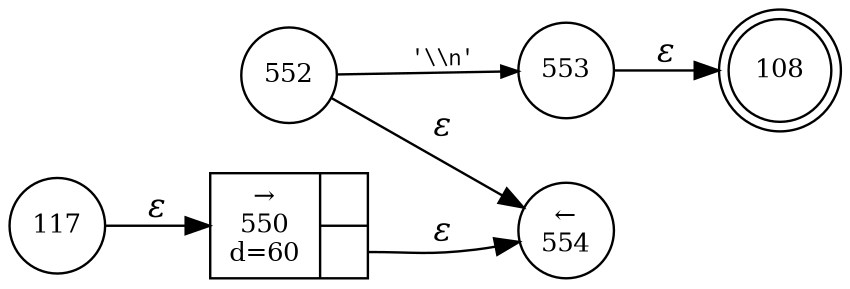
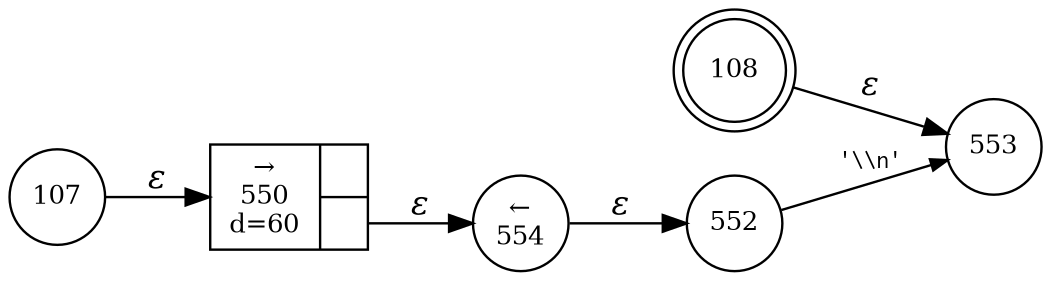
(655, 70) -> (859, 107)
(417, 147) -> (616, 223)
(57, 226) -> (57, 197)
